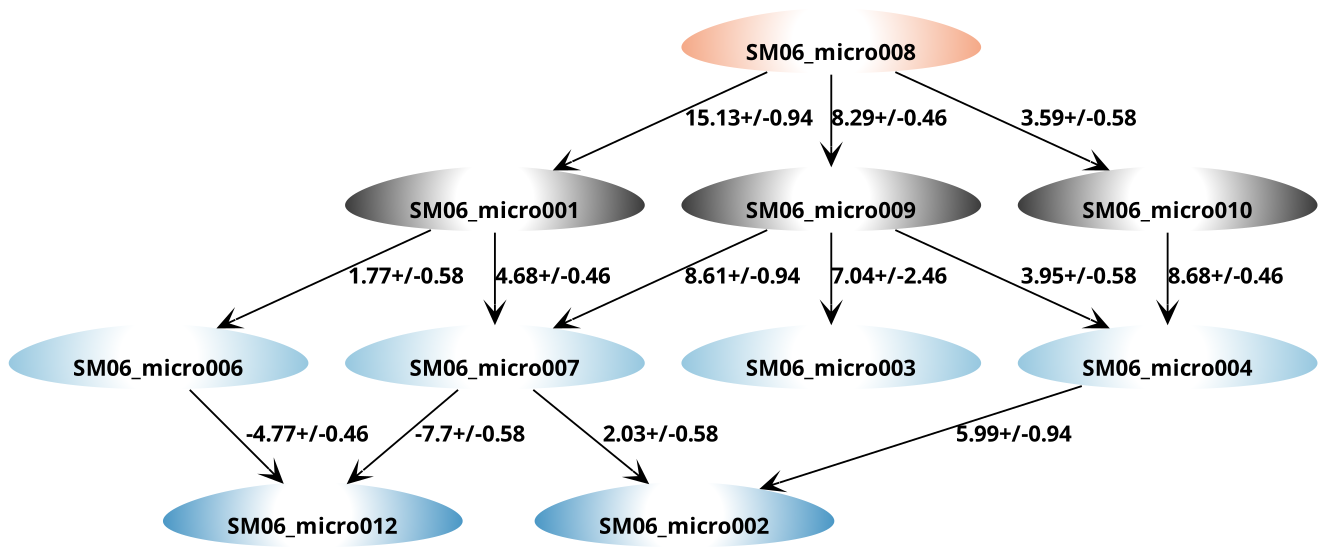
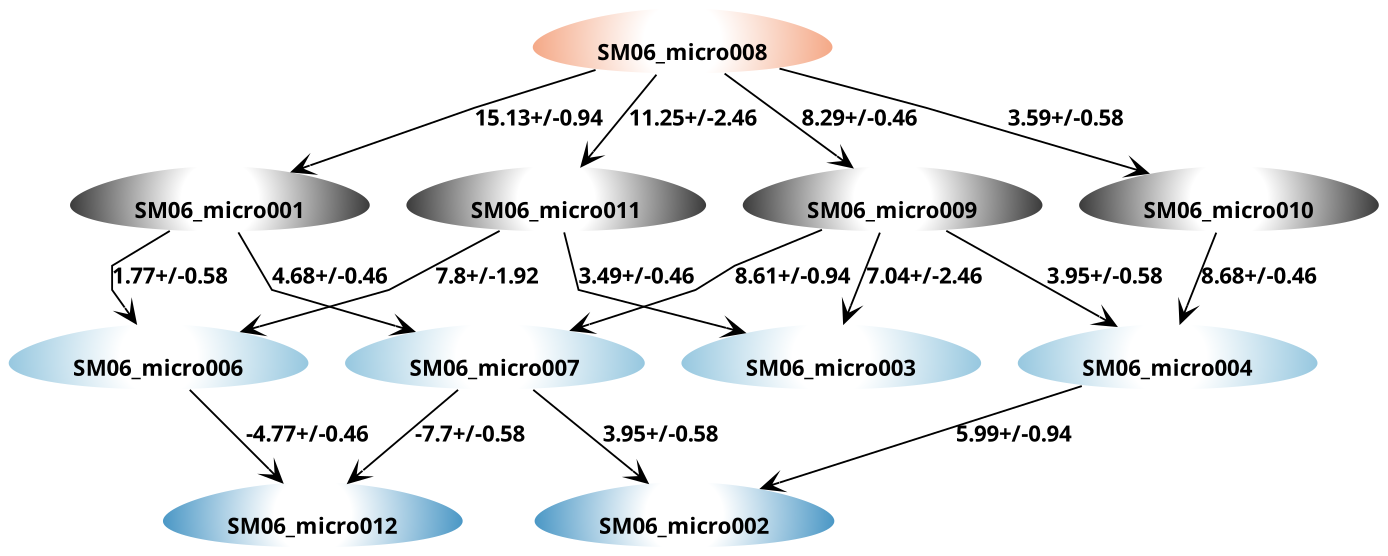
none -> (556, 199)
(661, 436) -> (661, 436)
